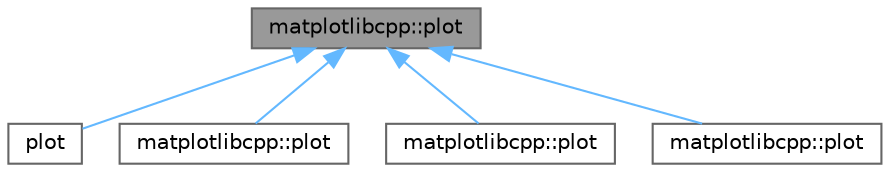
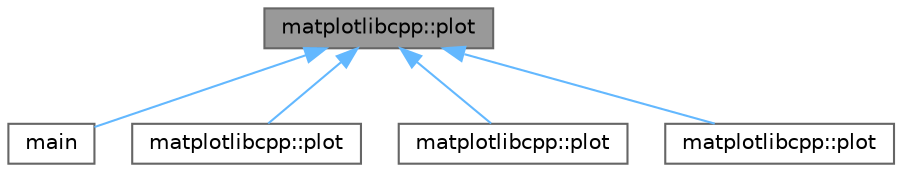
(45, 144) -> (51, 144)
